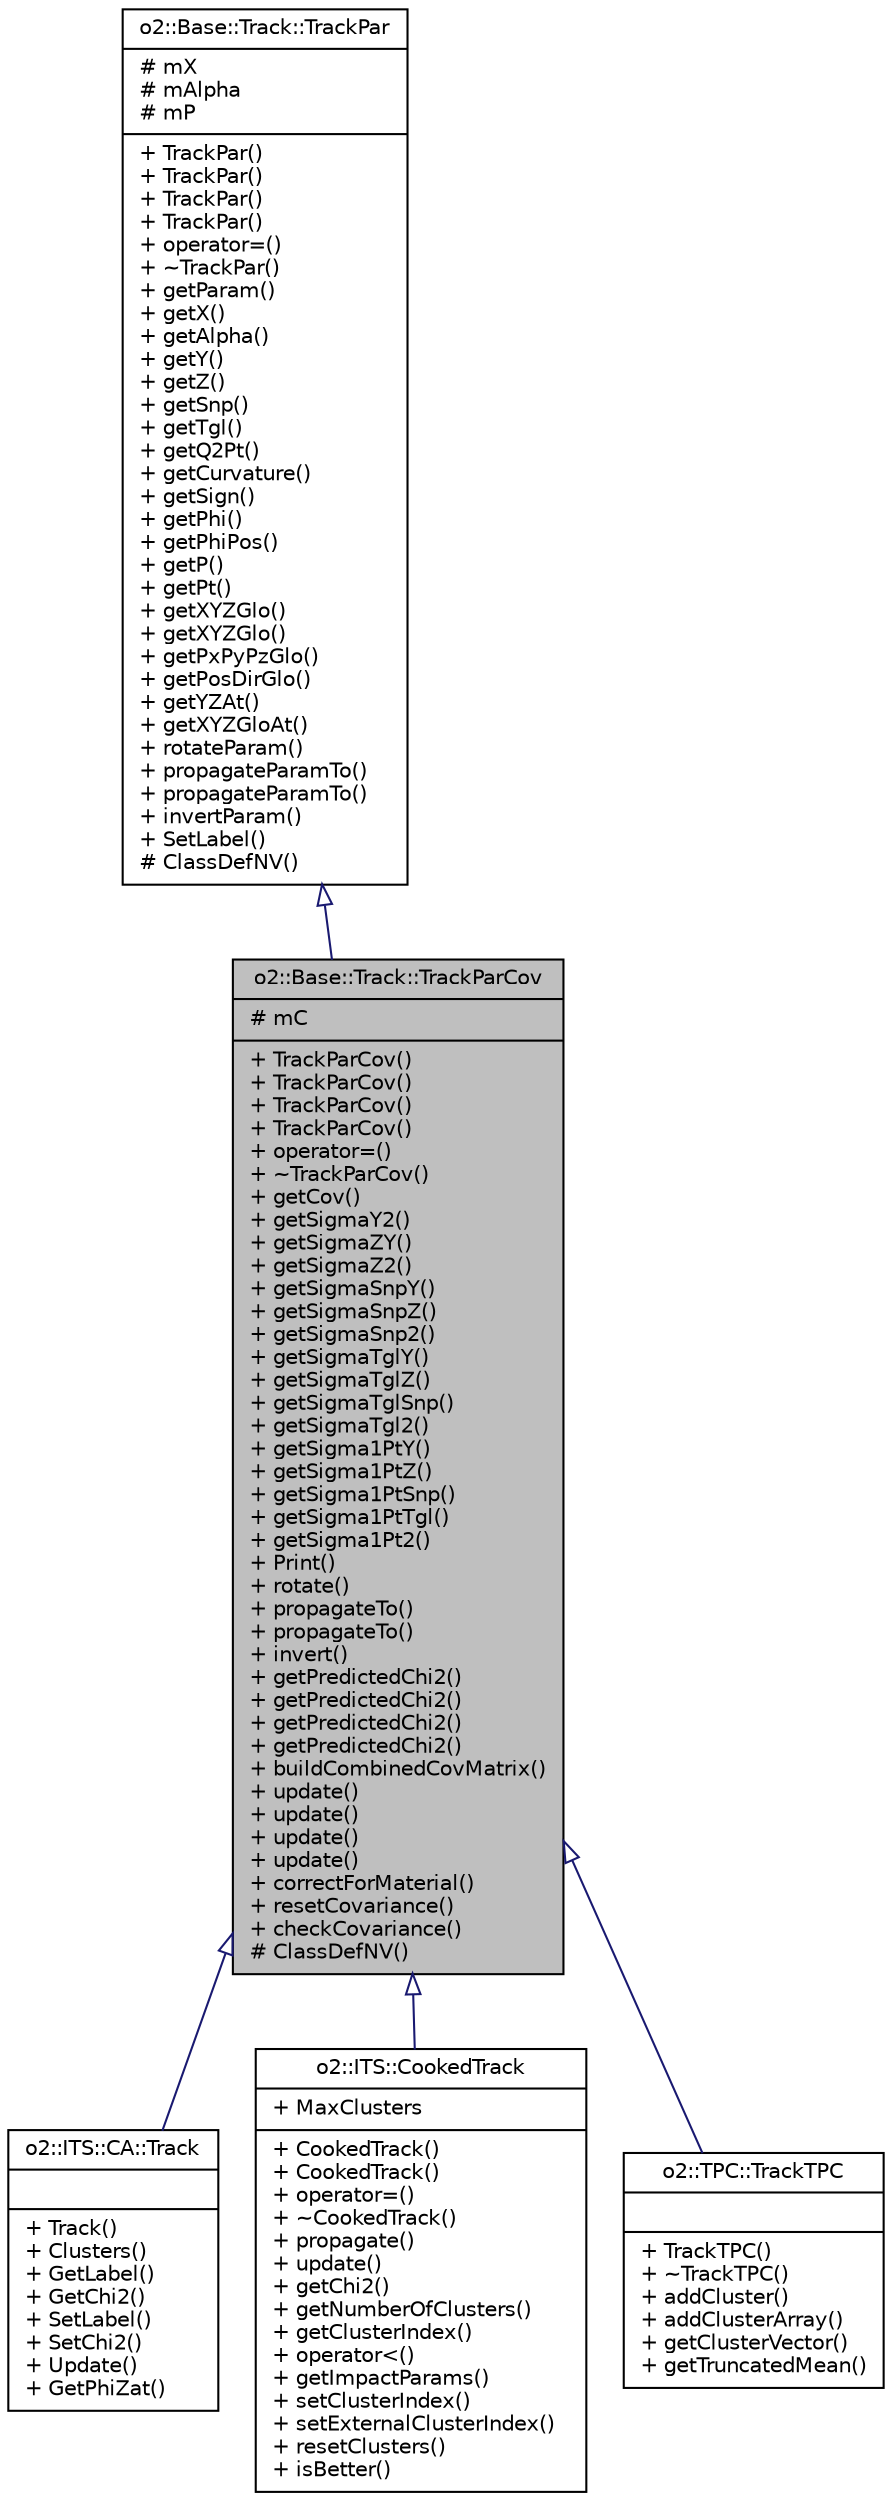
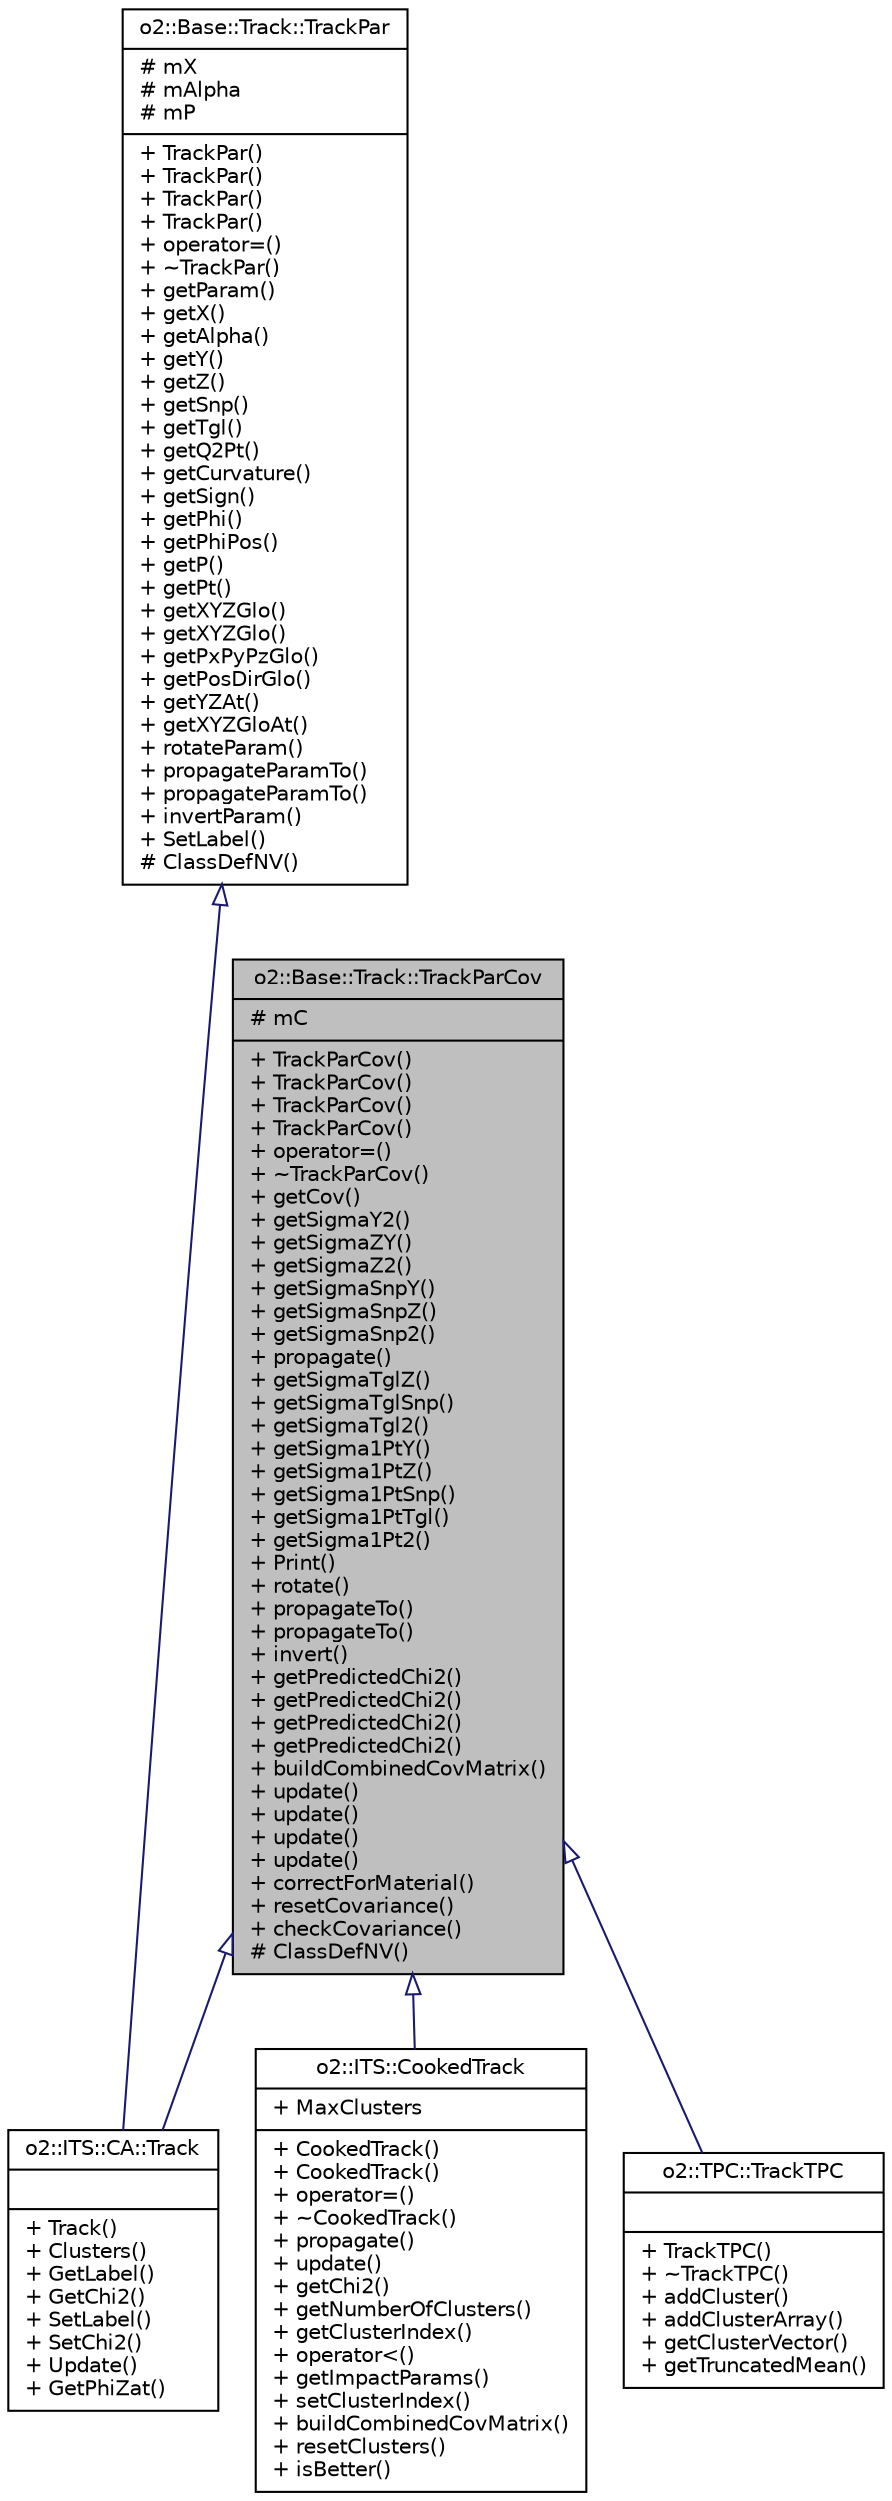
(328, 933) -> (169, 1518)
(340, 1358) -> (321, 1358)
(414, 2424) -> (421, 2424)
